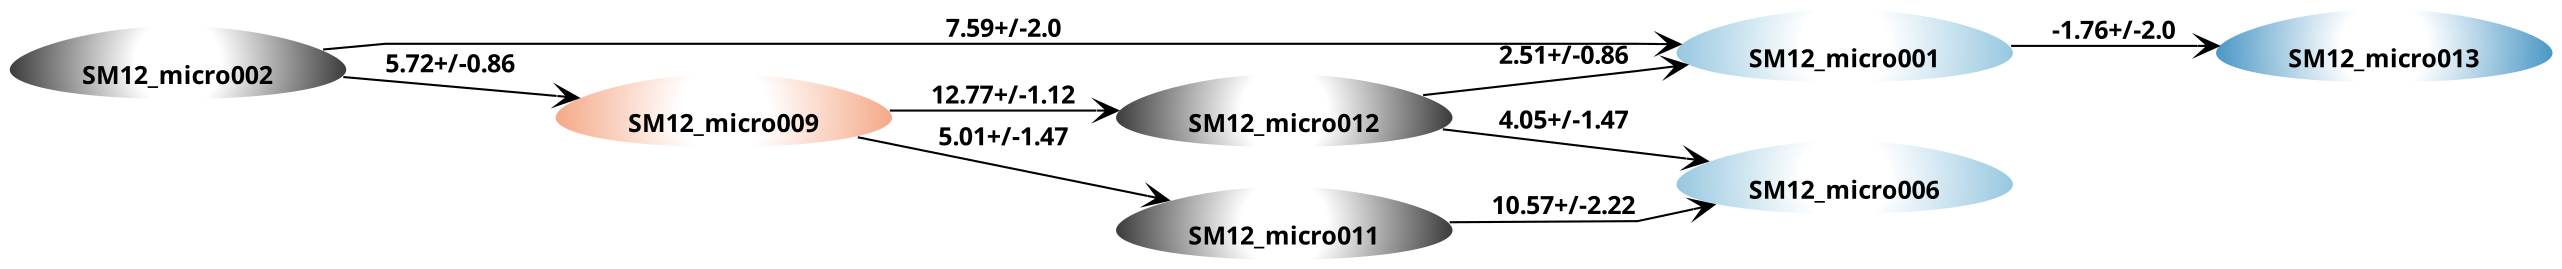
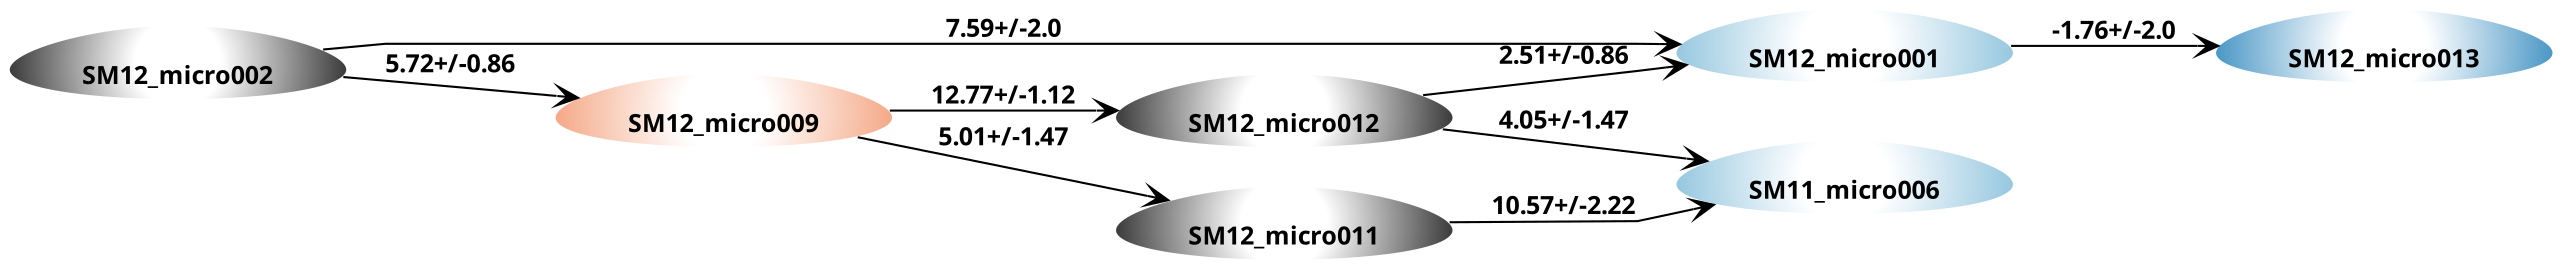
(1845, 177) -> (1845, 177)
